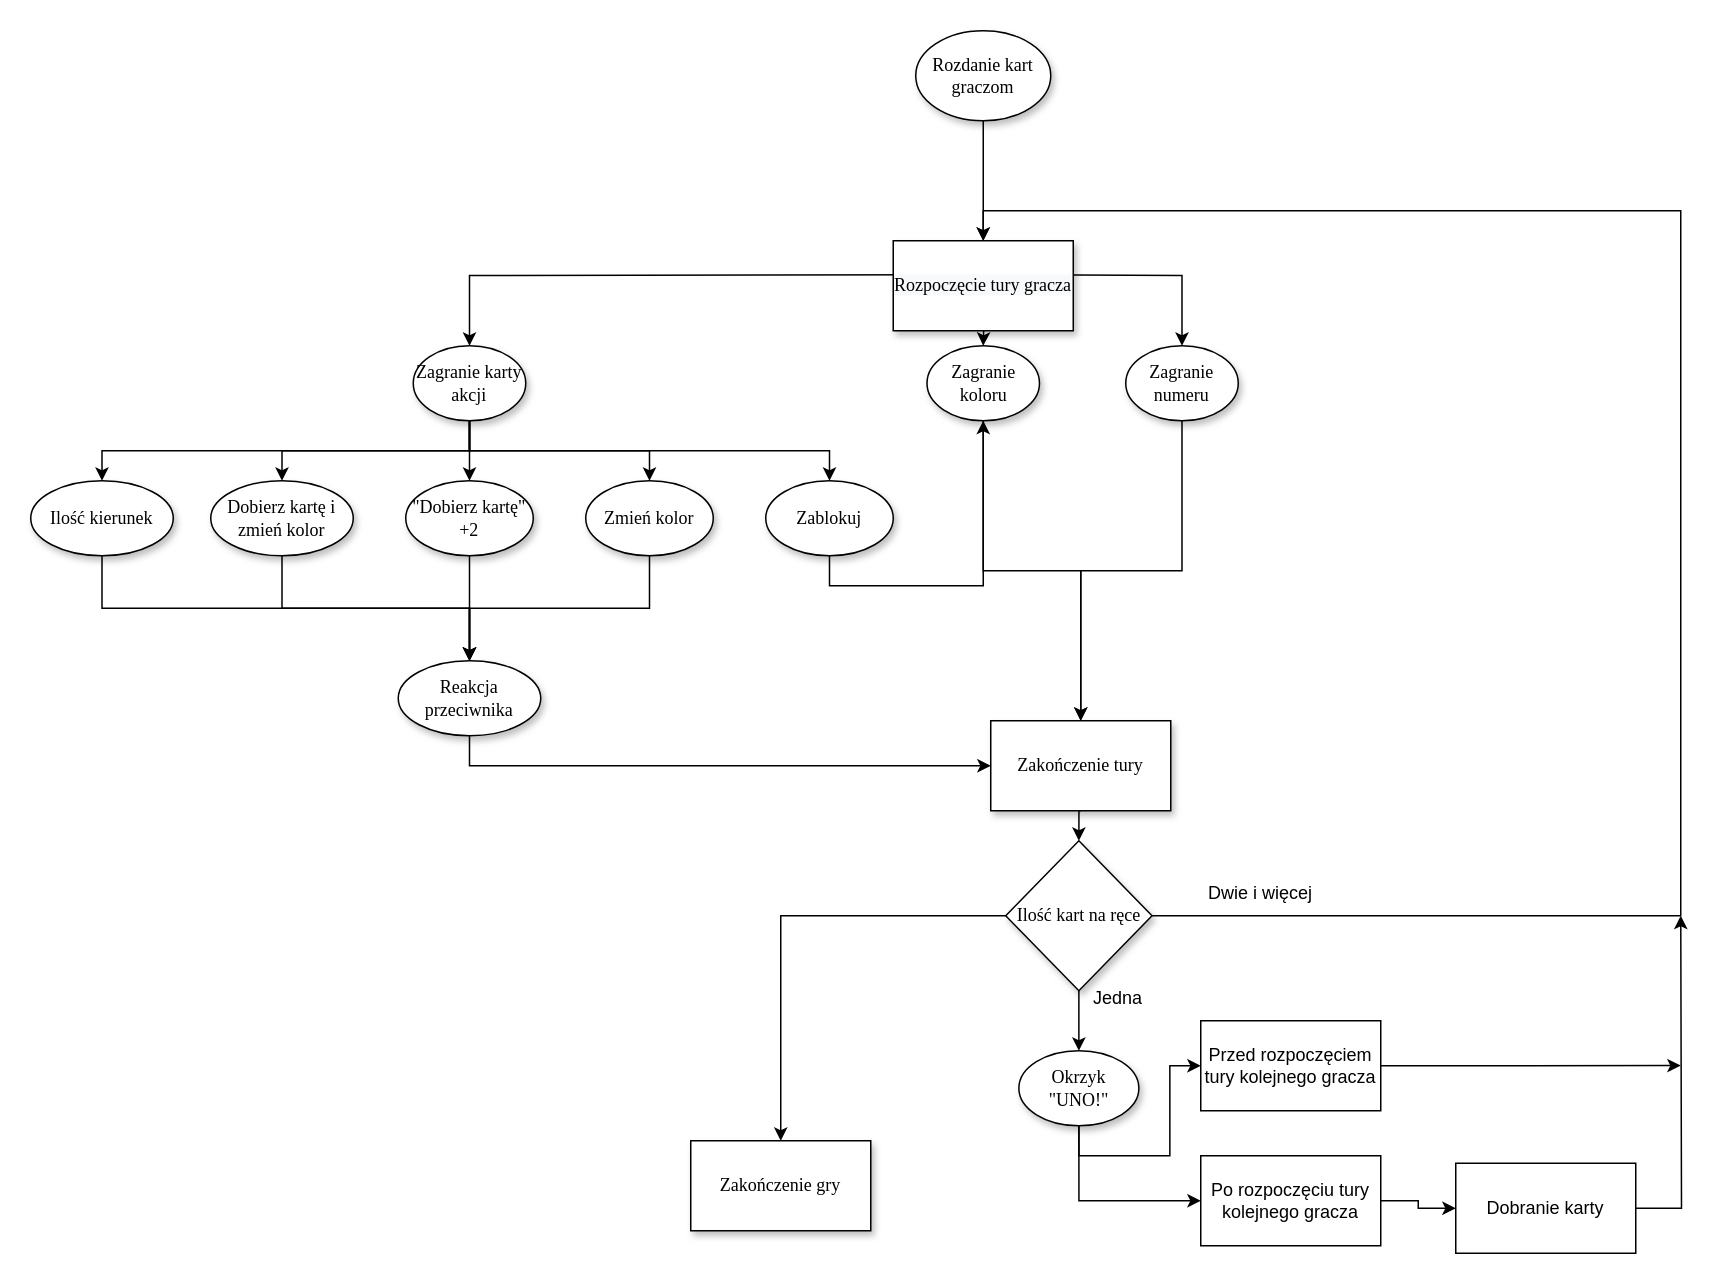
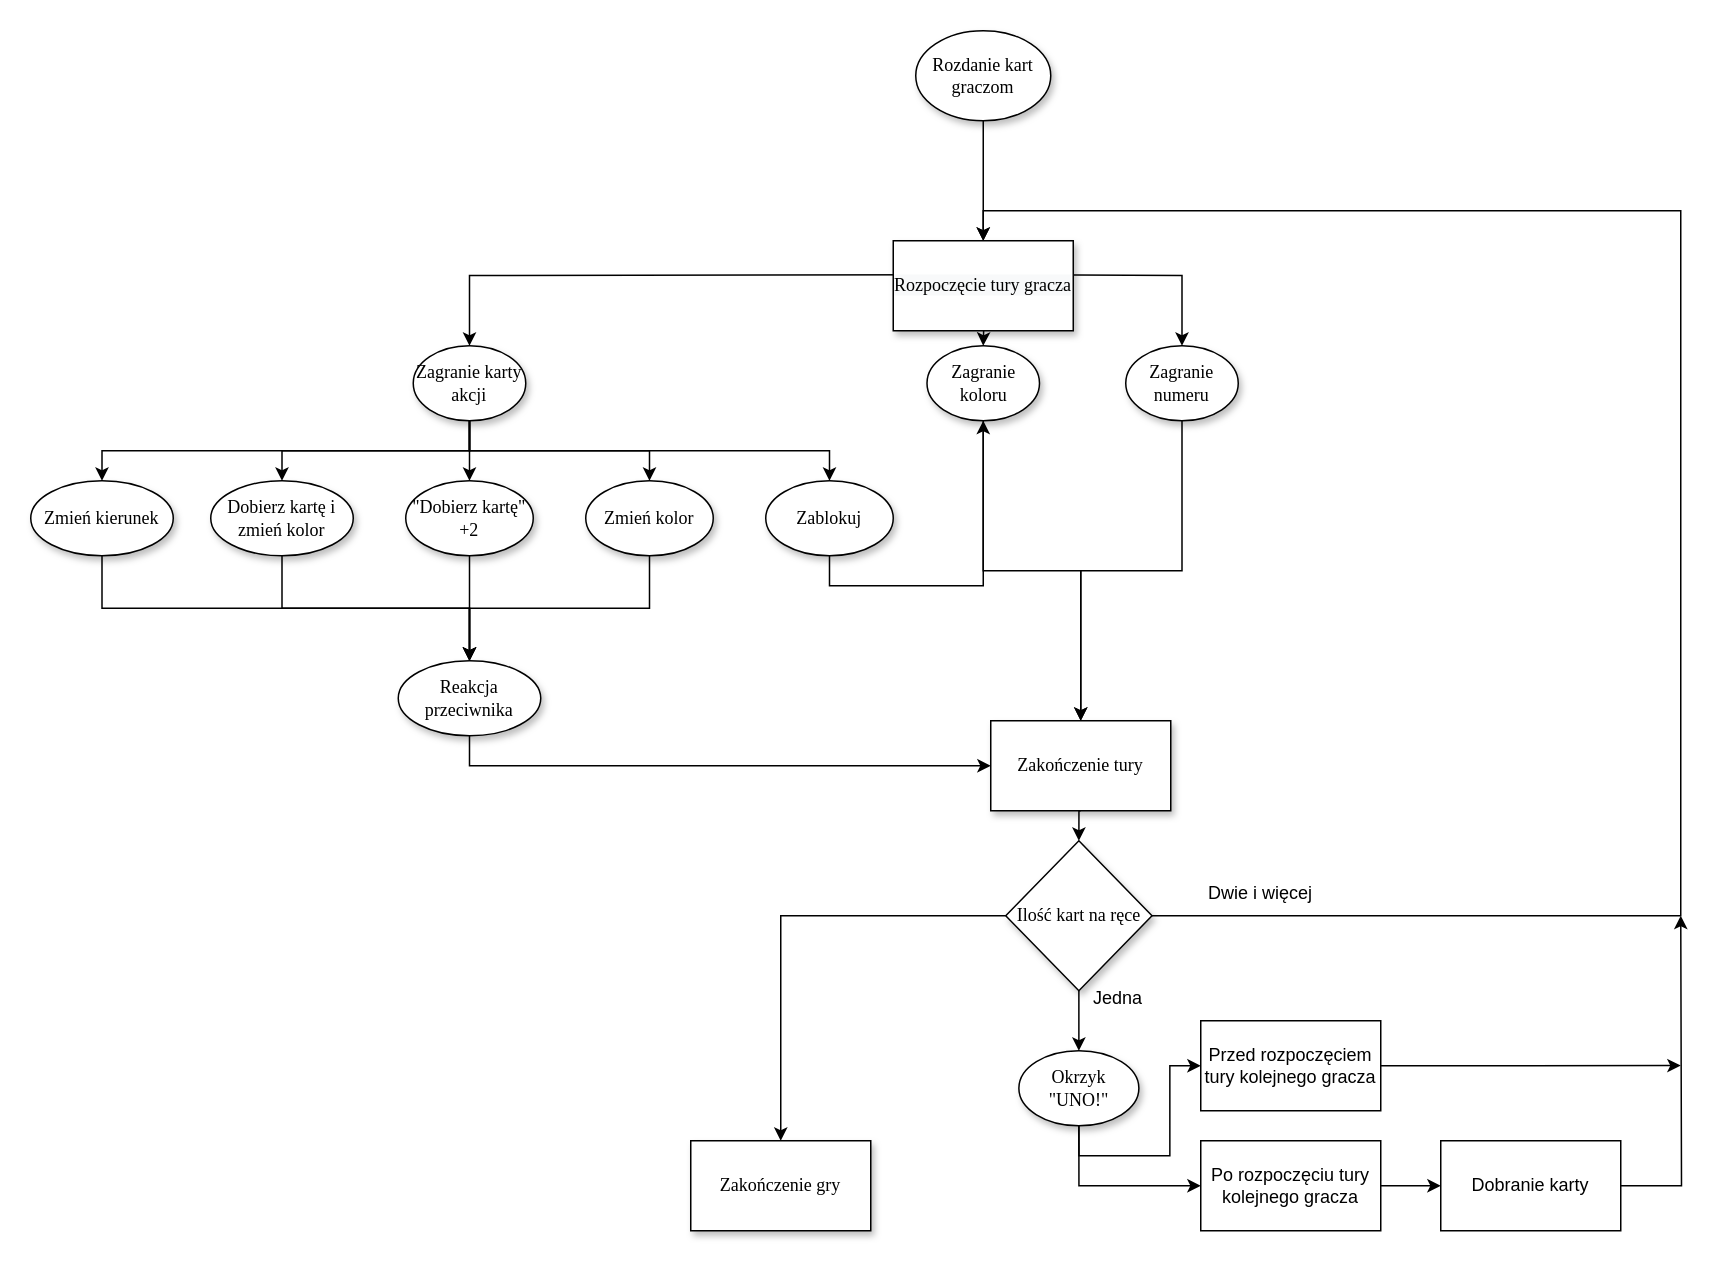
(102, 518) -> (102, 518)
(1291, 1201) -> (1291, 1186)
(1546, 1208) -> (1531, 1186)
